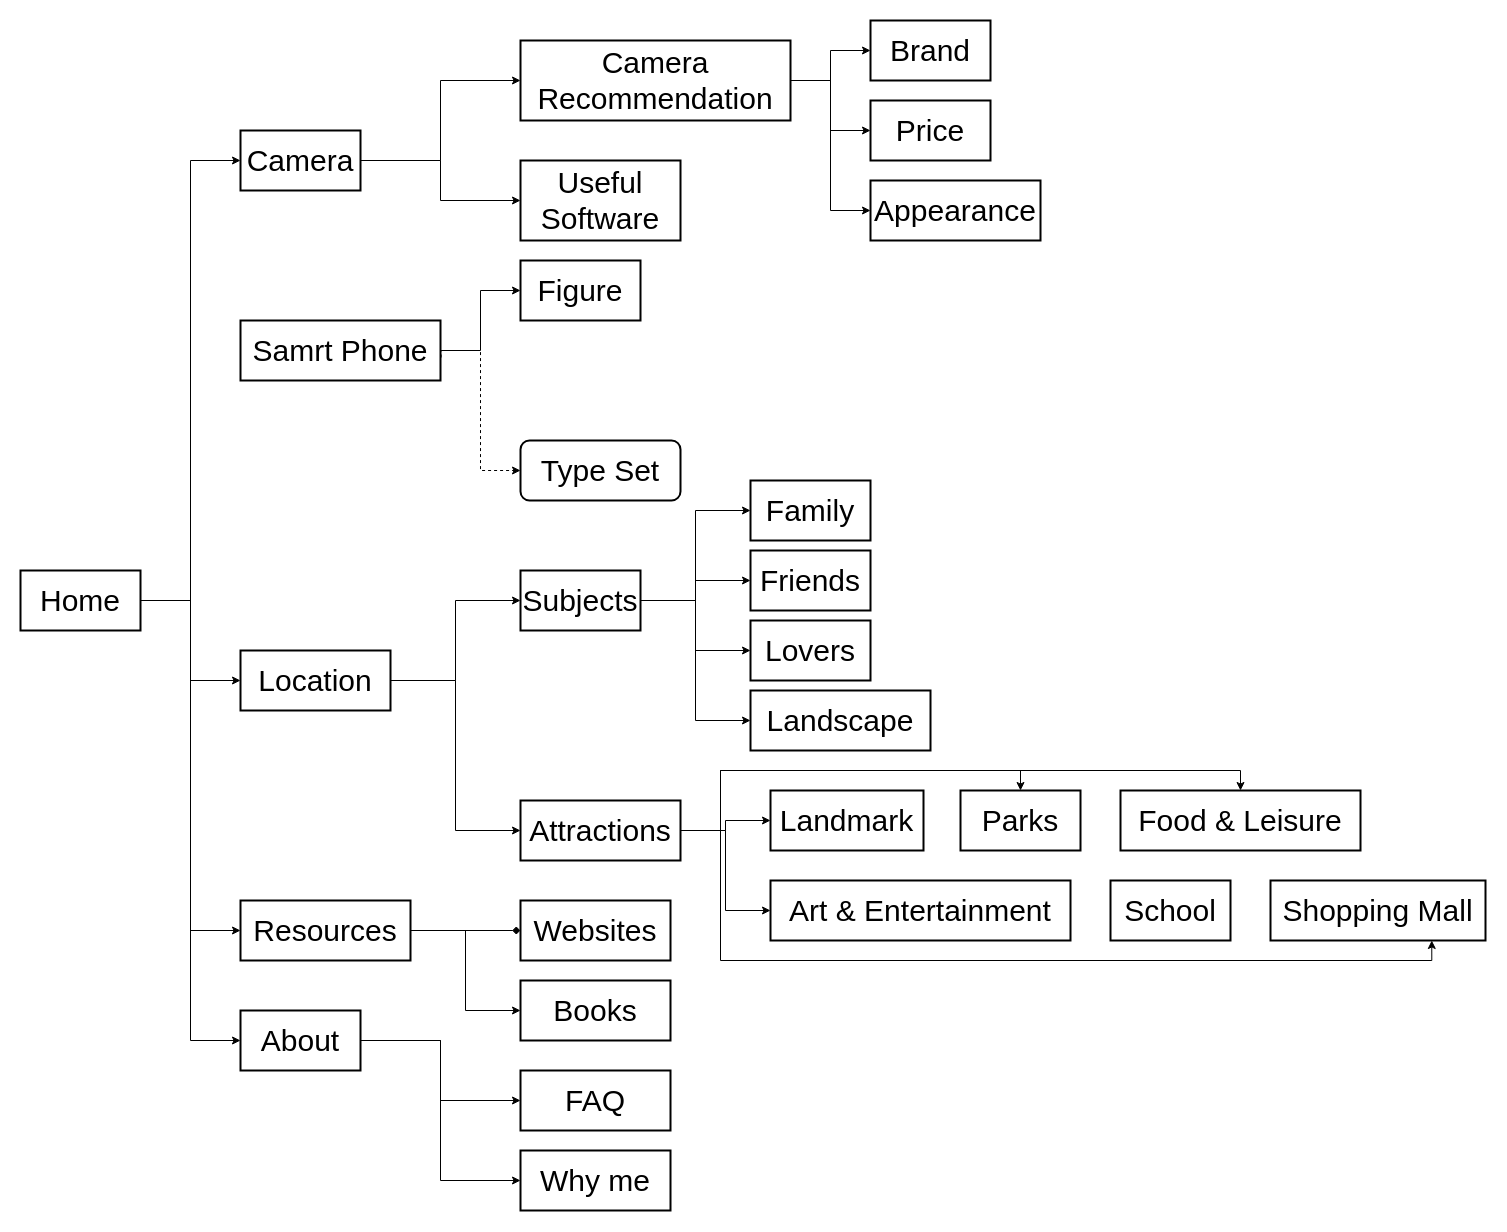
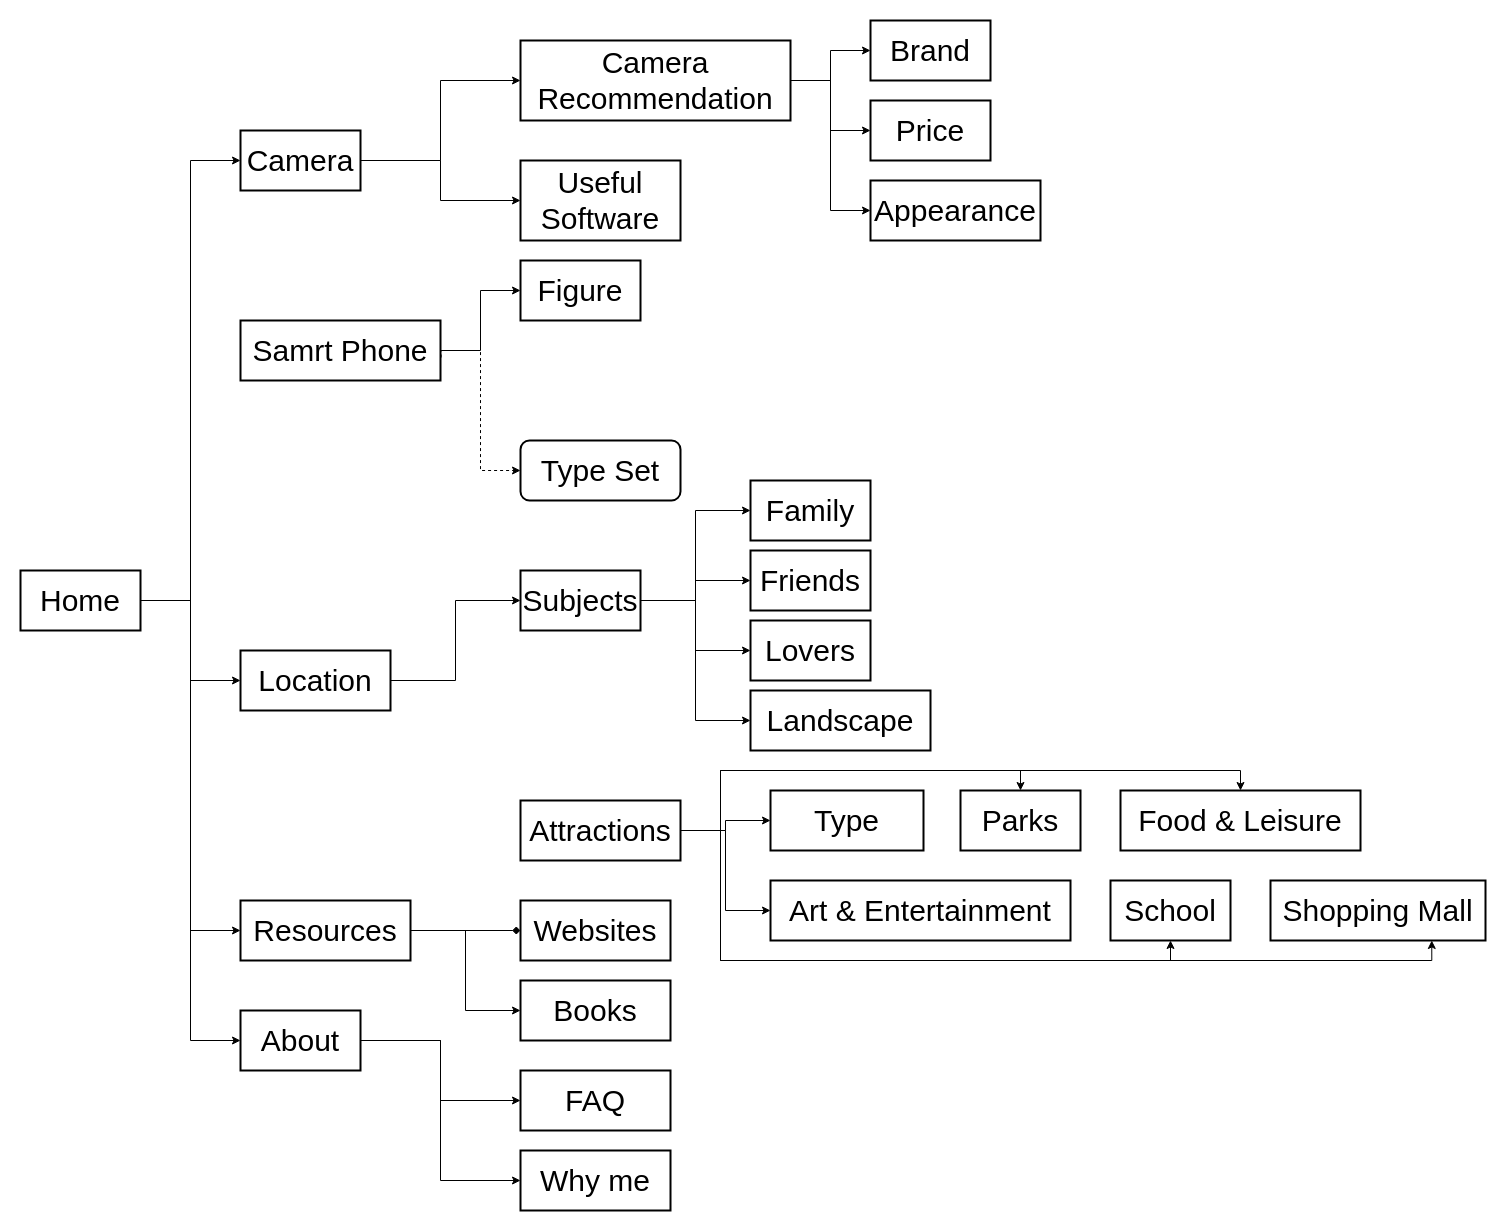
(456, 785) -> none
(847, 821) -> (847, 821)
none -> (1171, 953)
